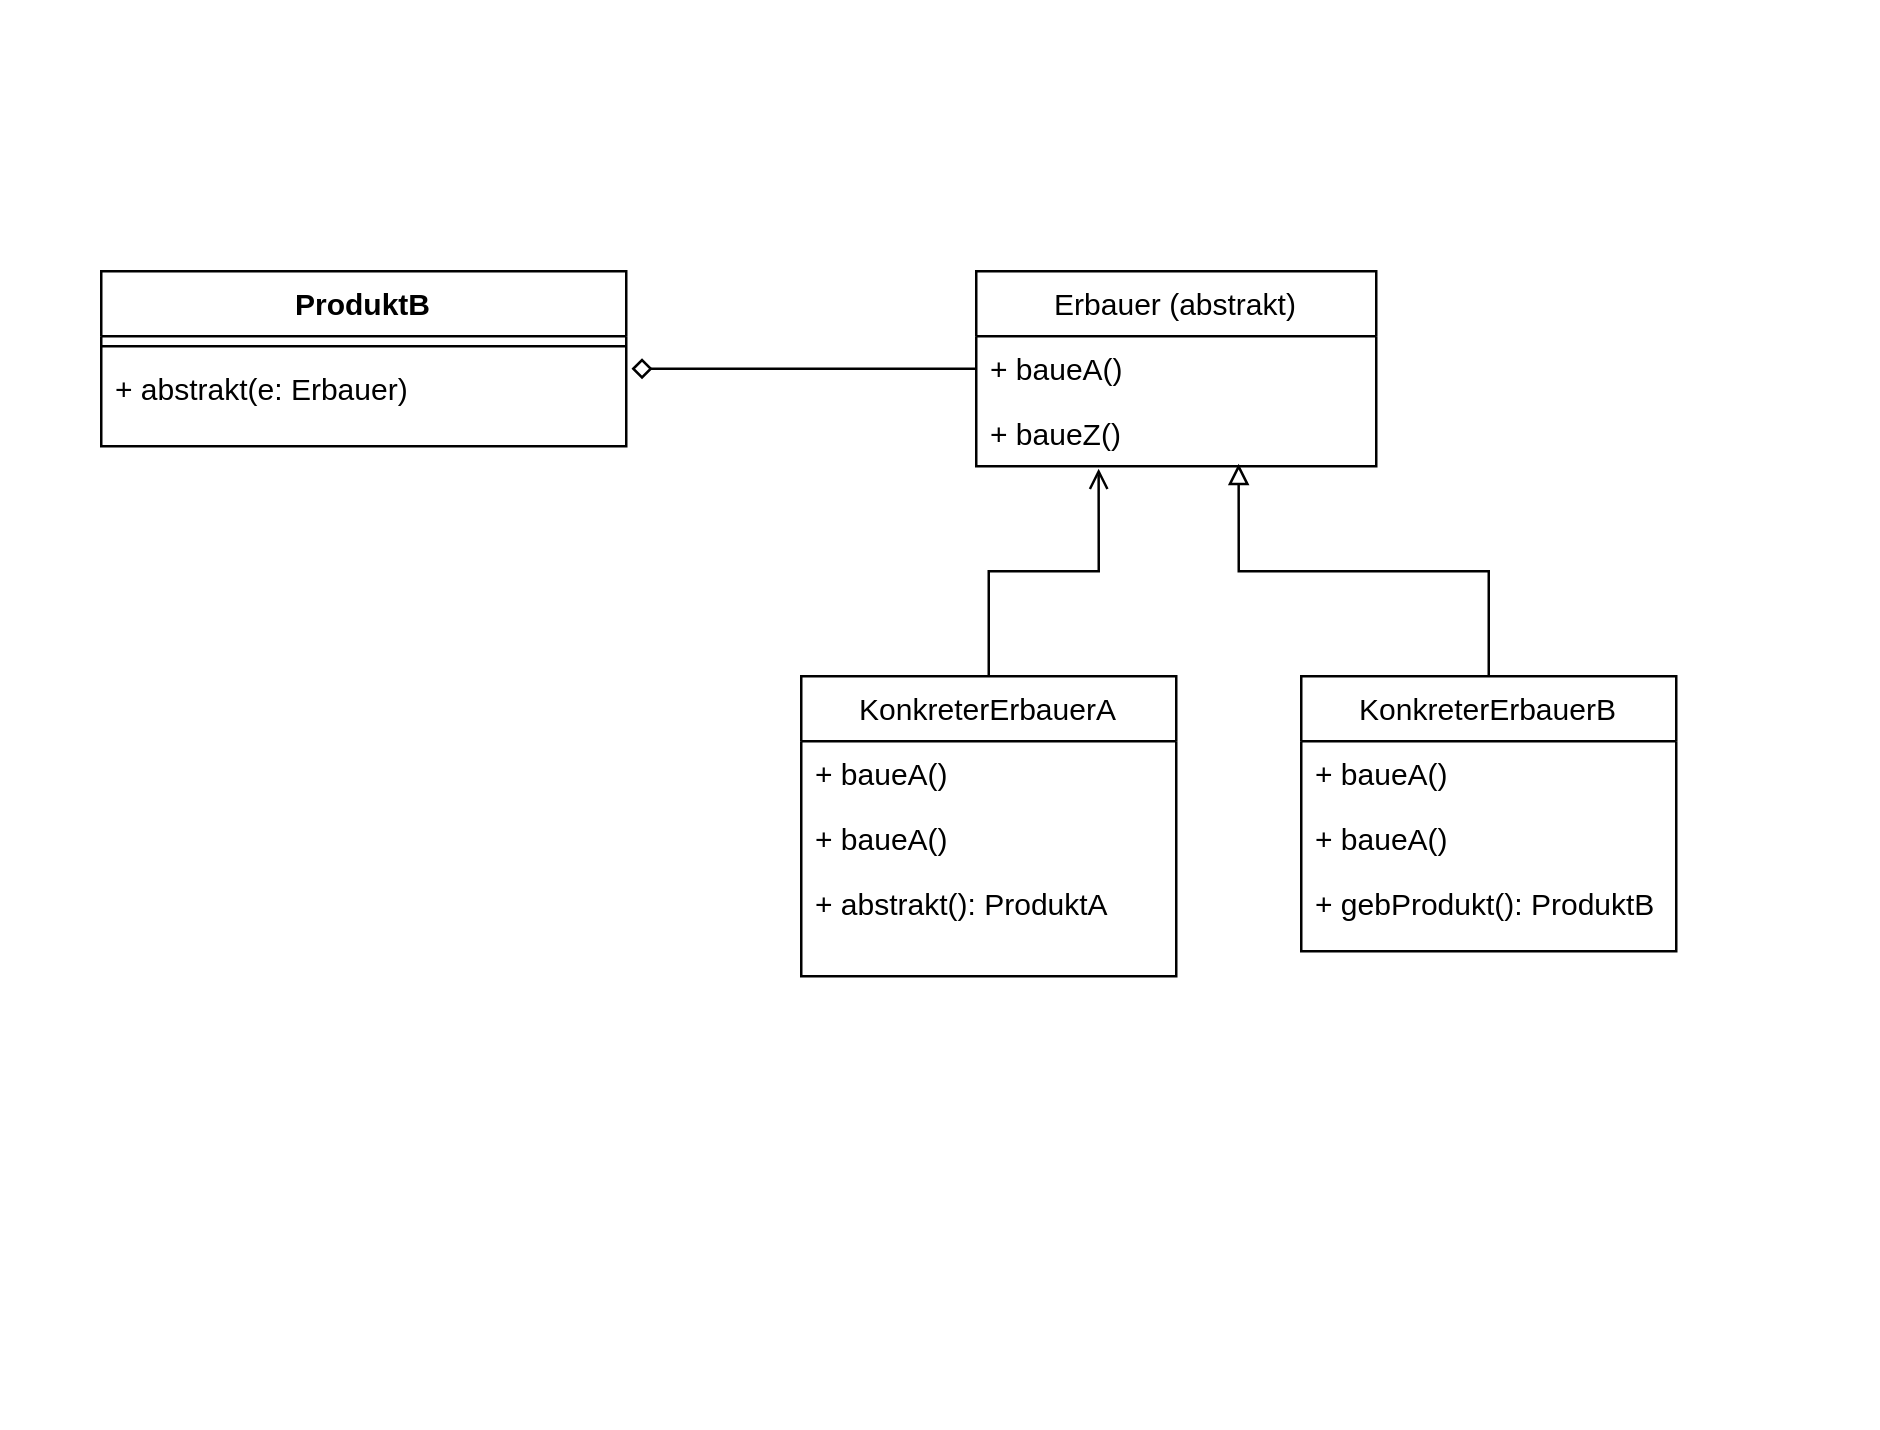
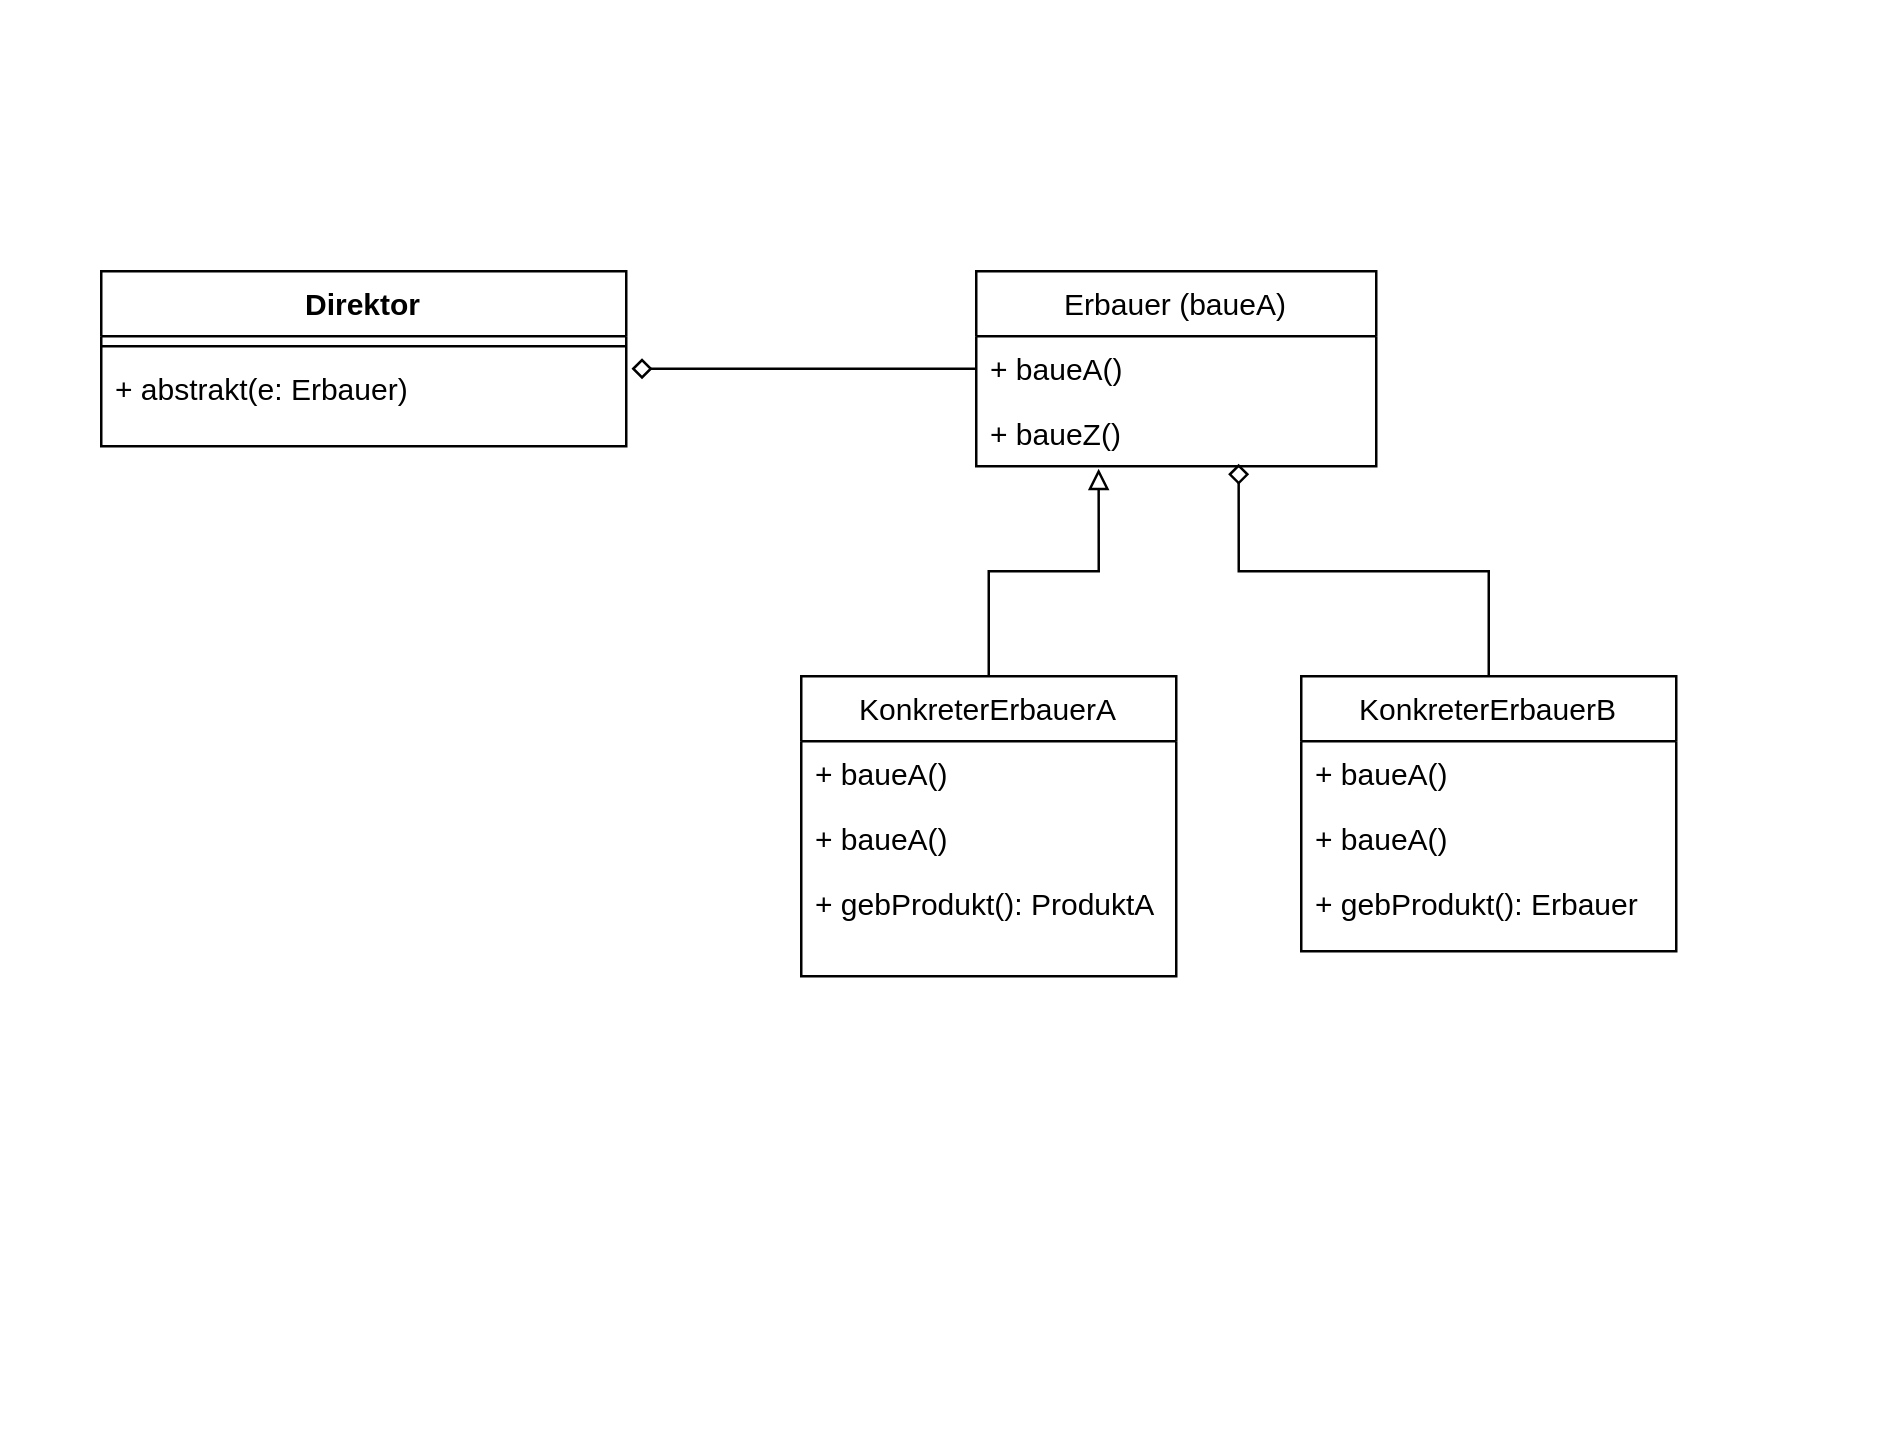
(363, 305) -> (363, 305)
(1175, 305) -> (1175, 305)
(1099, 483) -> (1099, 490)
(1239, 485) -> (1239, 485)
(988, 905) -> (1005, 905)
(1505, 905) -> (1497, 905)
